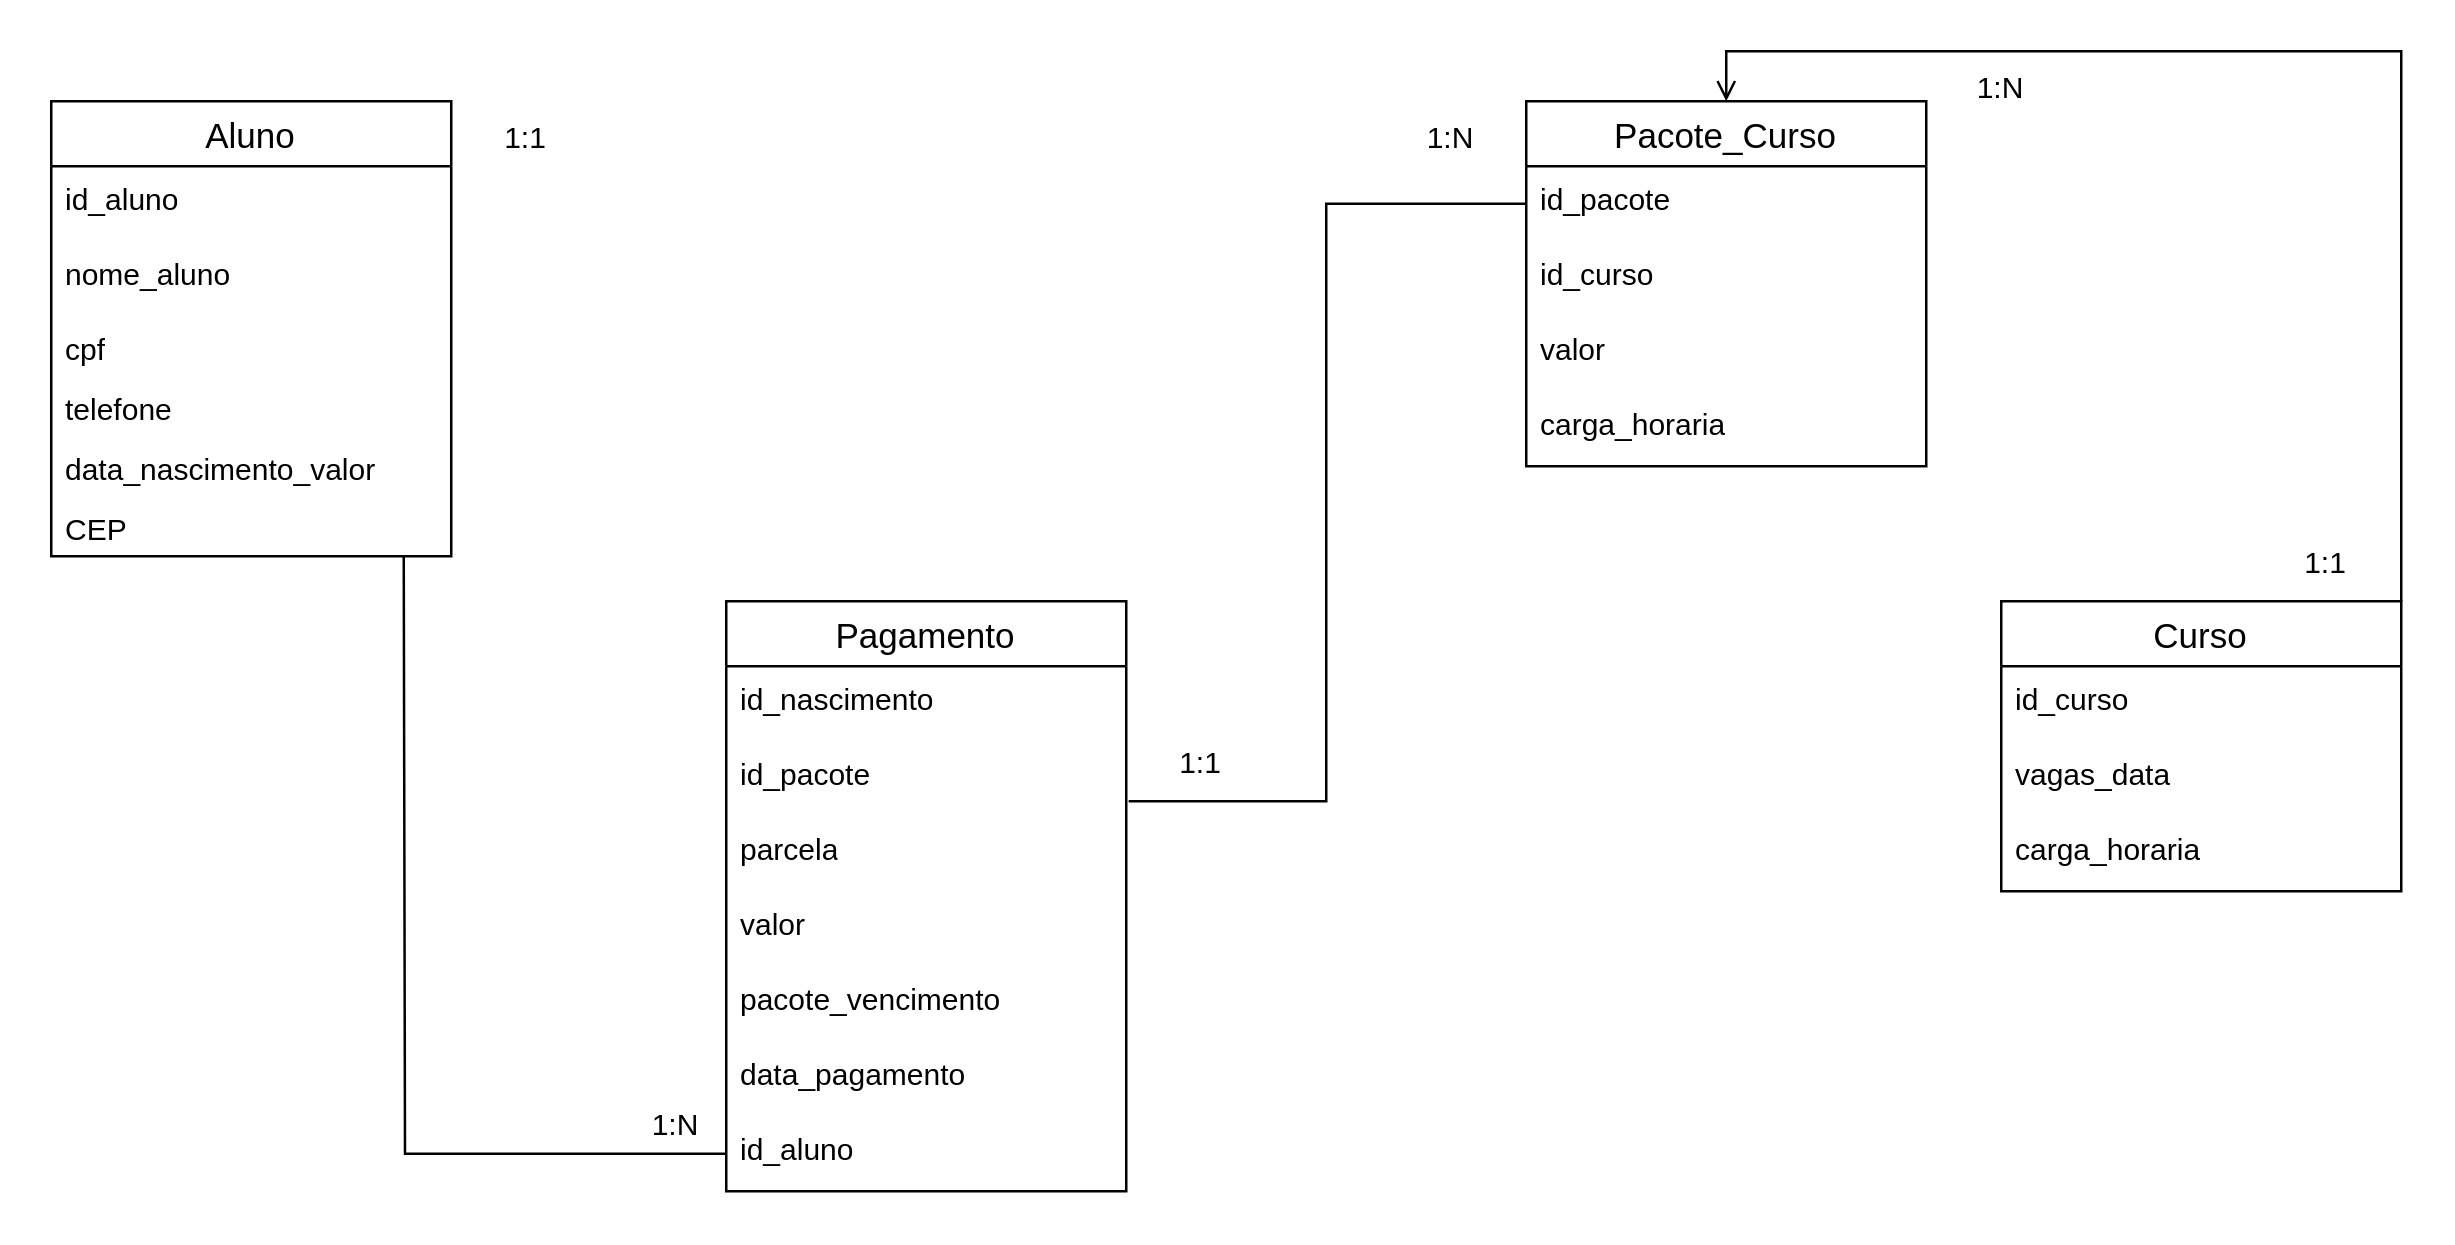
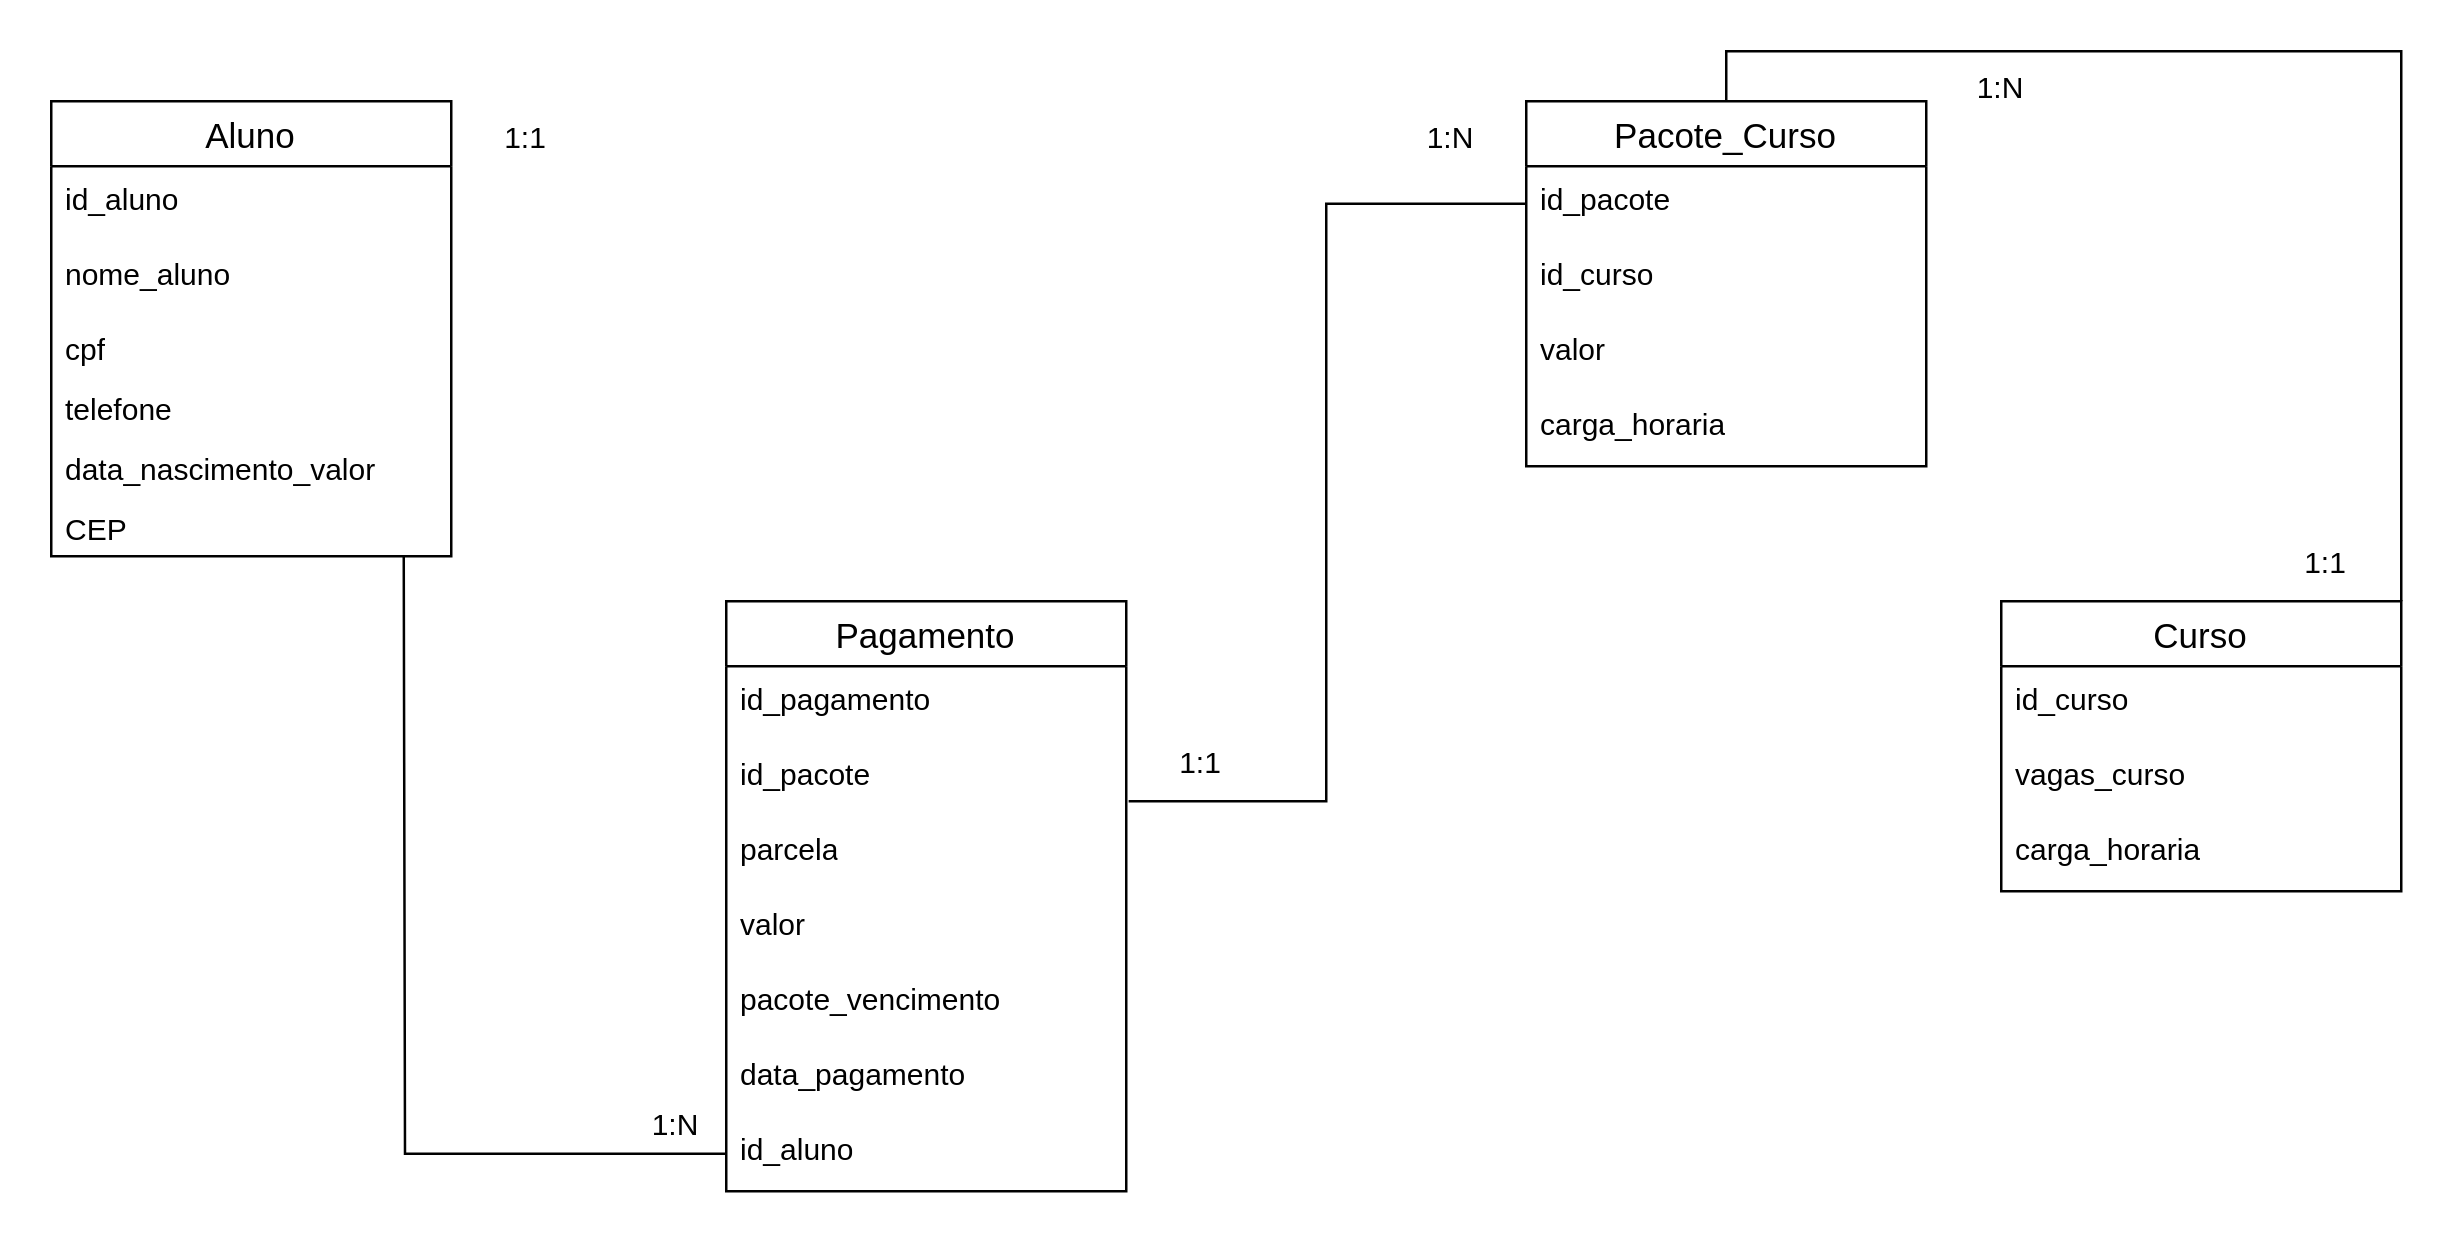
(1726, 92) -> (1726, 94)
(843, 702) -> (838, 702)
(2100, 777) -> (2109, 777)
